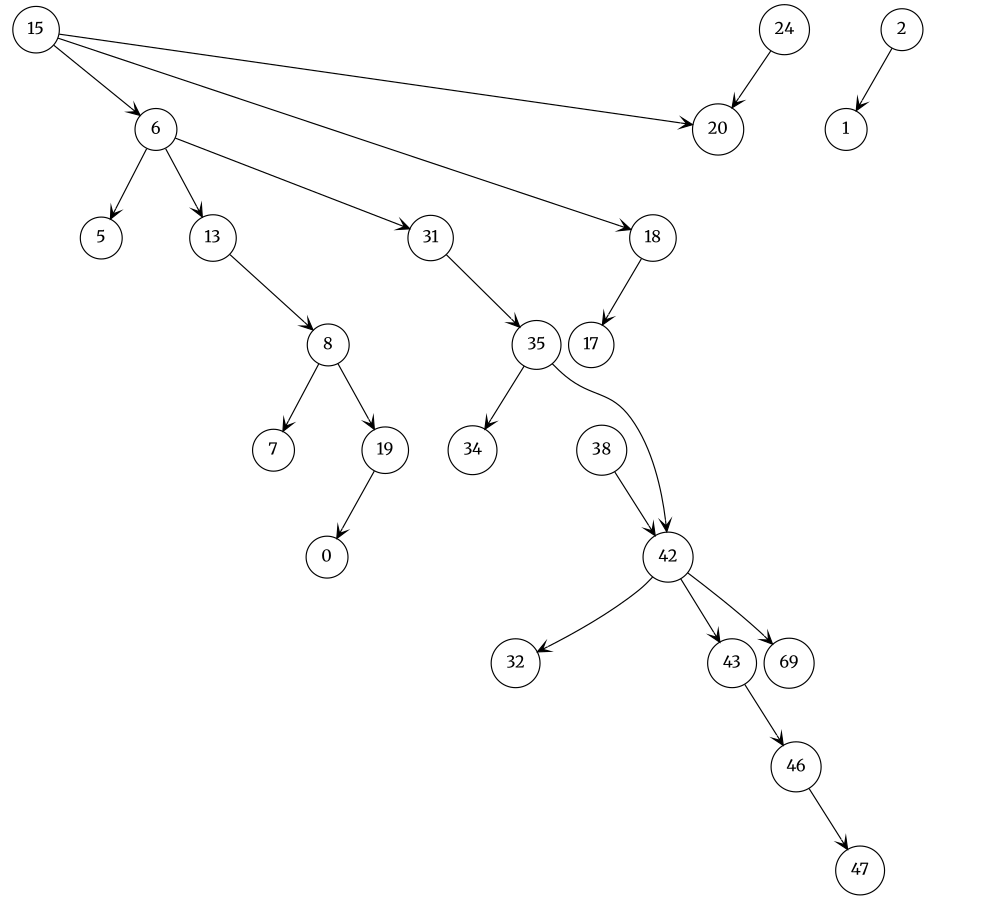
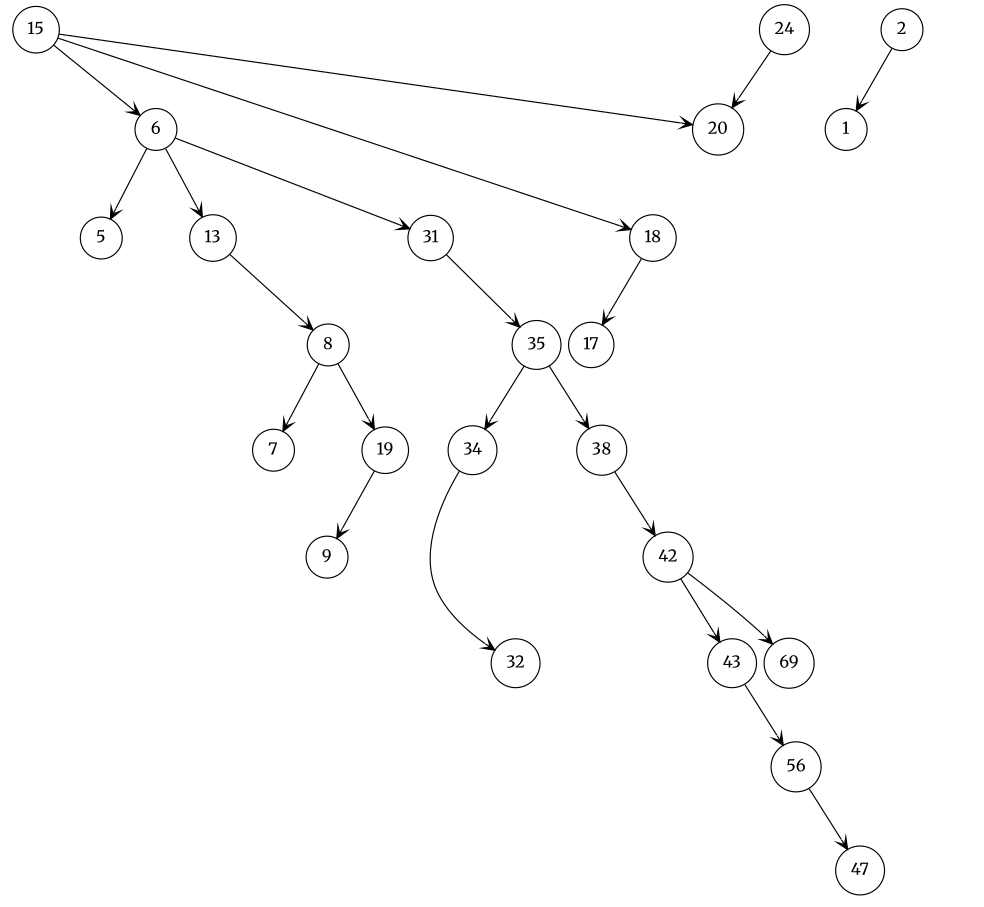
(634, 423) -> (566, 392)
(327, 557) -> (327, 557)
(603, 616) -> (431, 564)
(796, 767) -> (796, 767)
